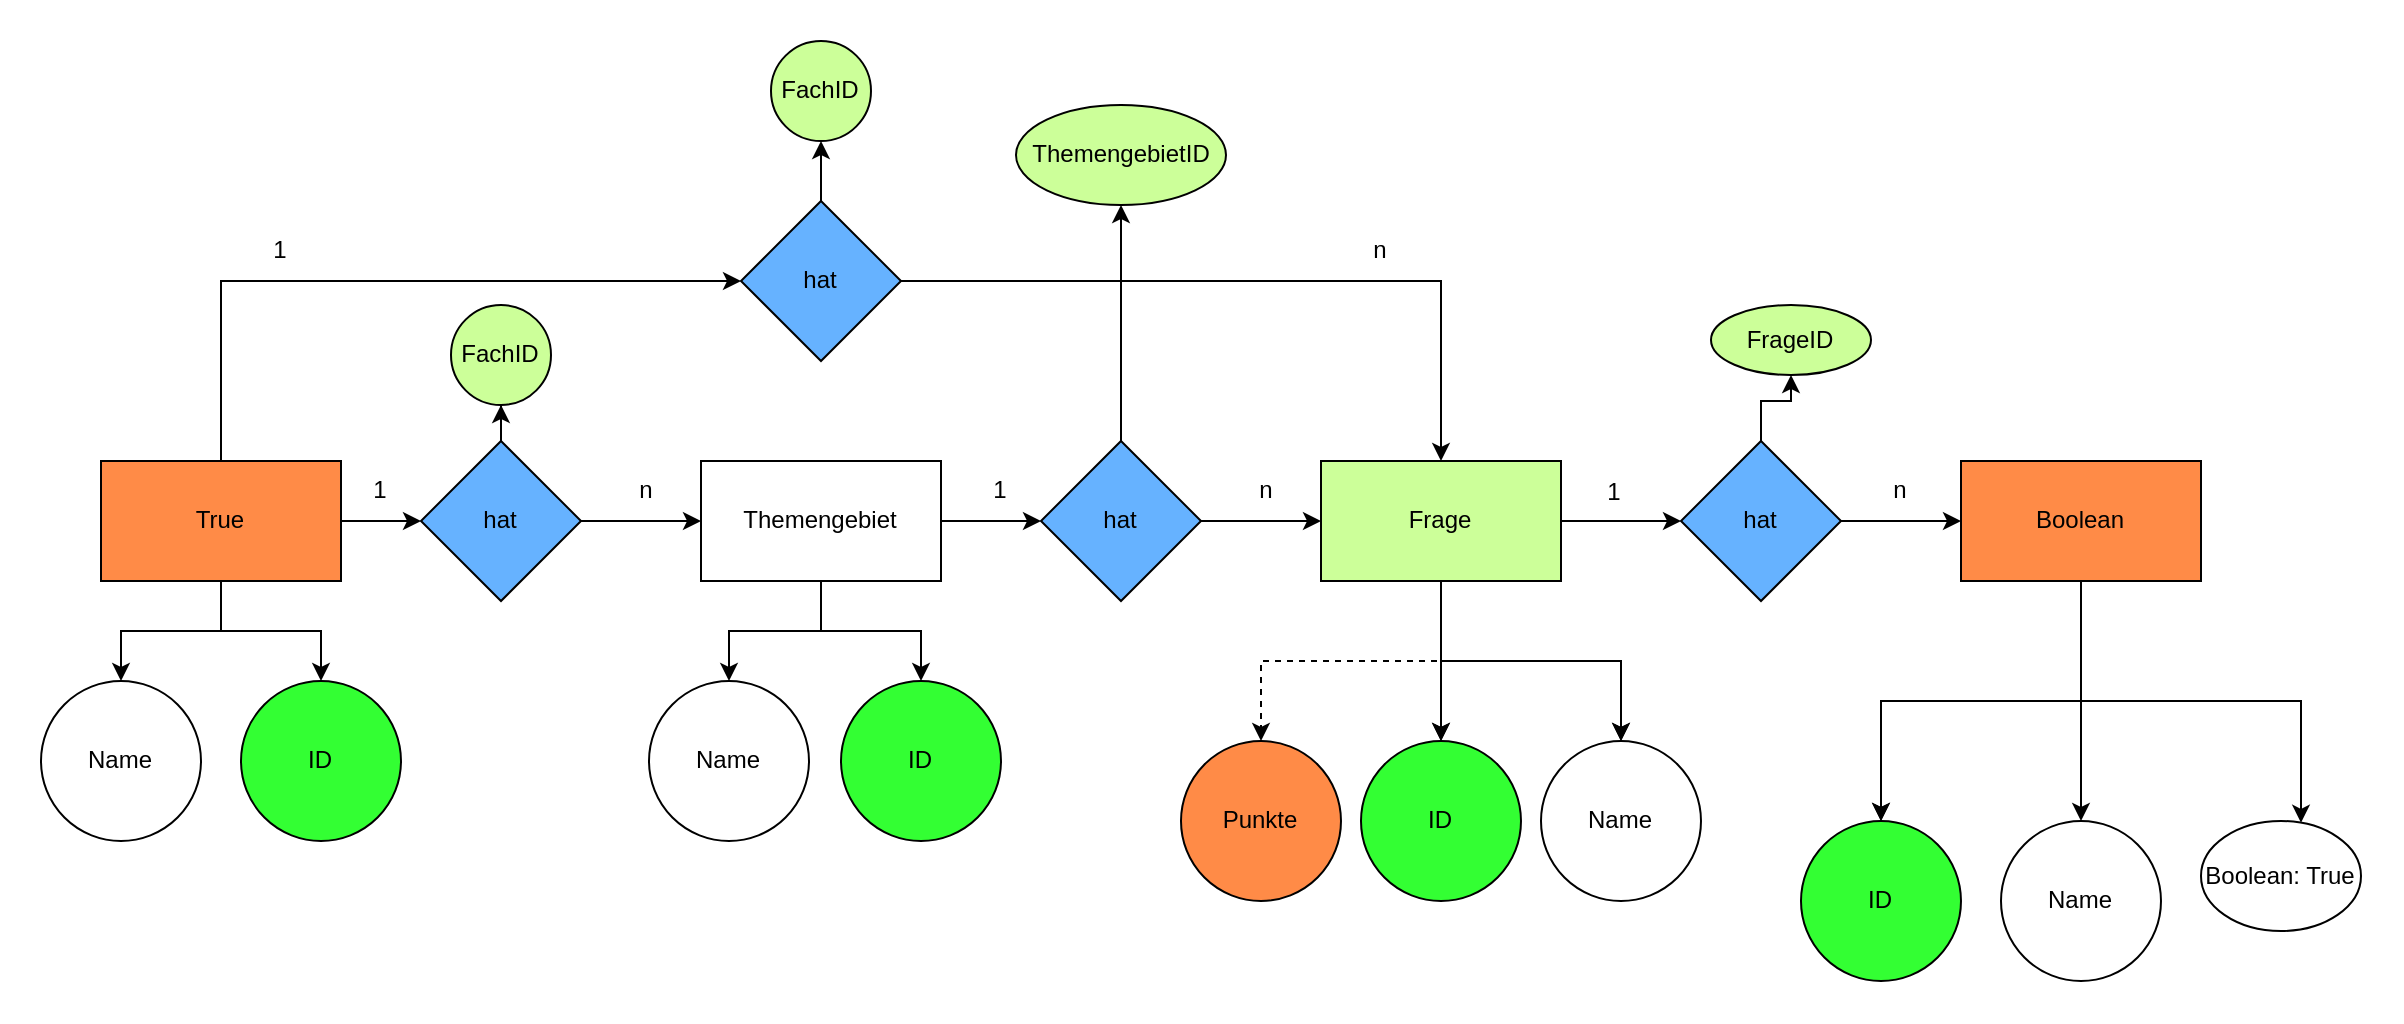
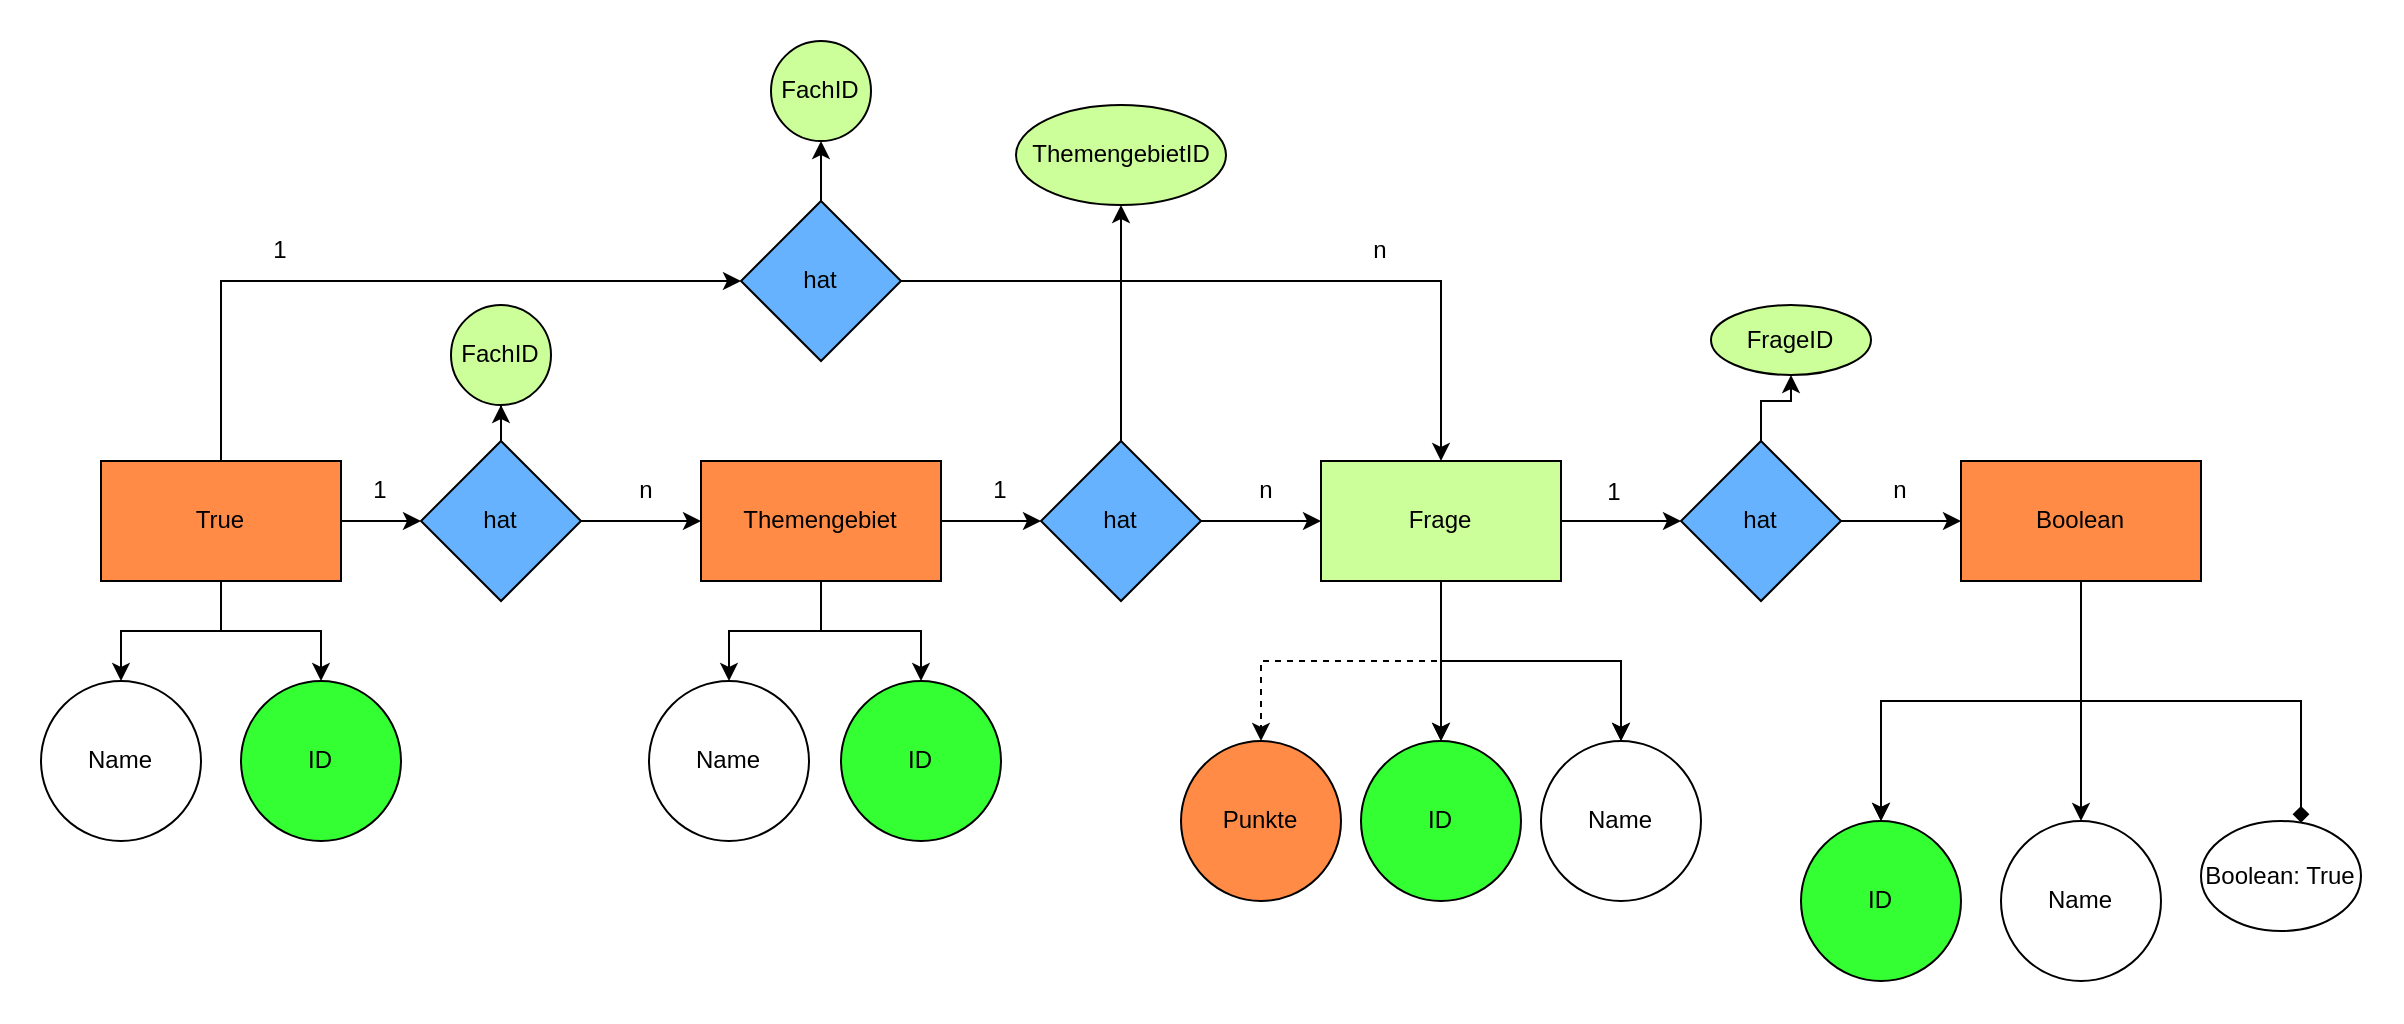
(821, 521) -> (821, 521)
(2301, 807) -> (2301, 806)
